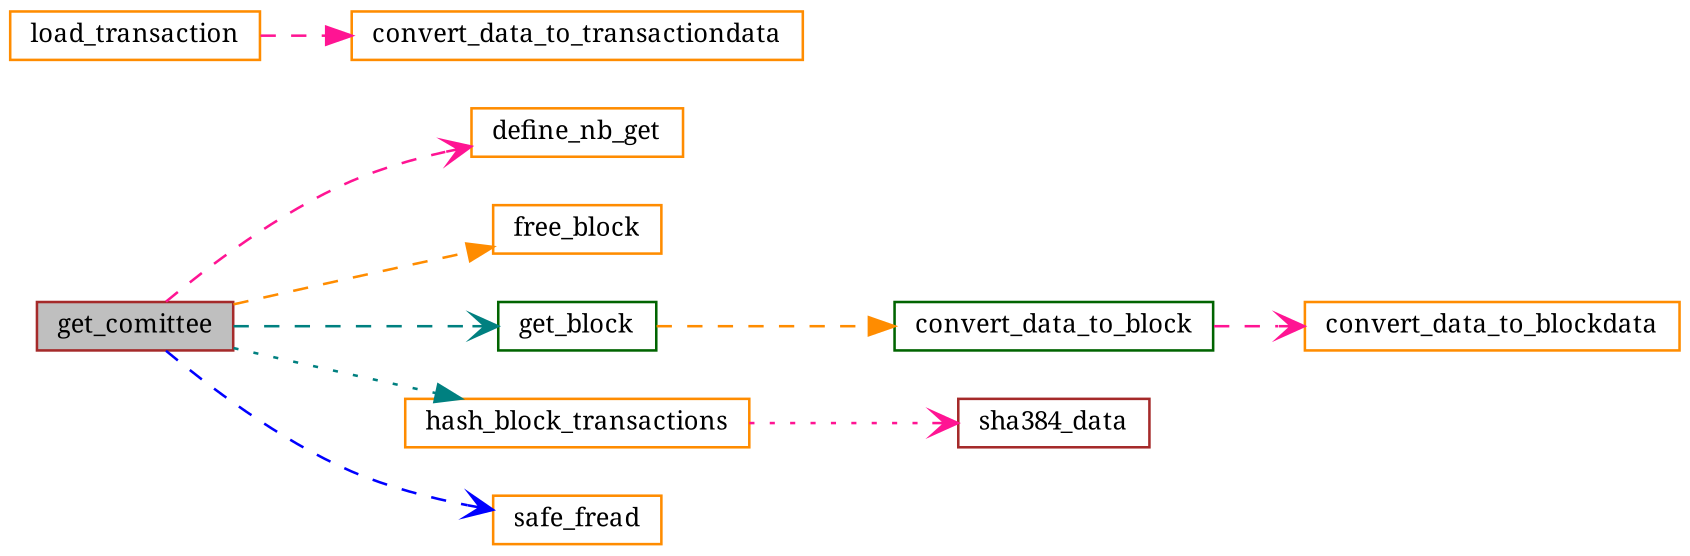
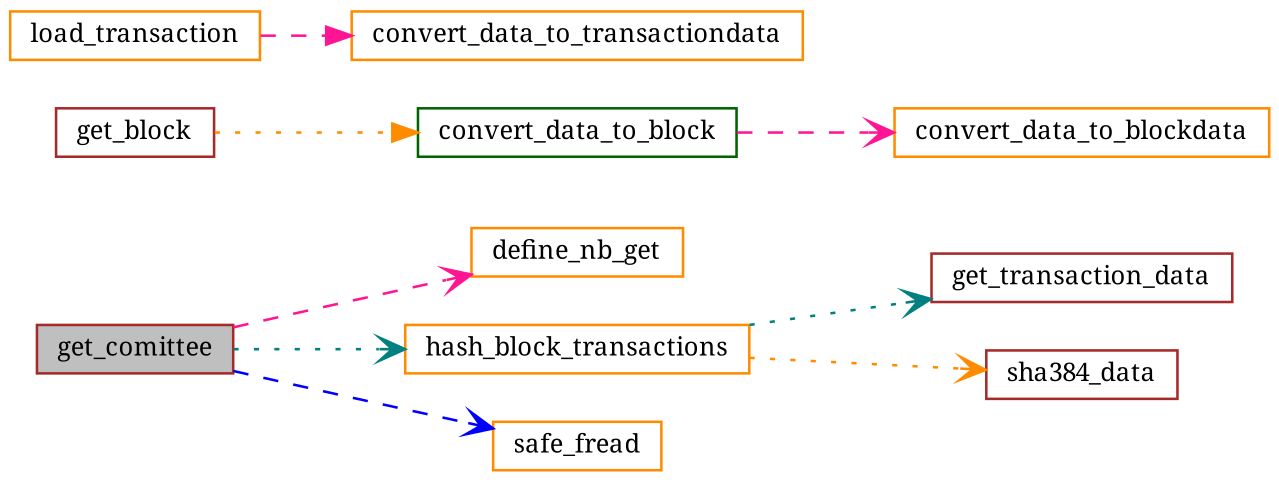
(577, 229) -> none
none -> (1082, 278)
(353, 326) -> none
(577, 326) -> (135, 133)
(763, 326) -> (303, 133)
(335, 371) -> (306, 349)
(841, 423) -> (855, 363)
